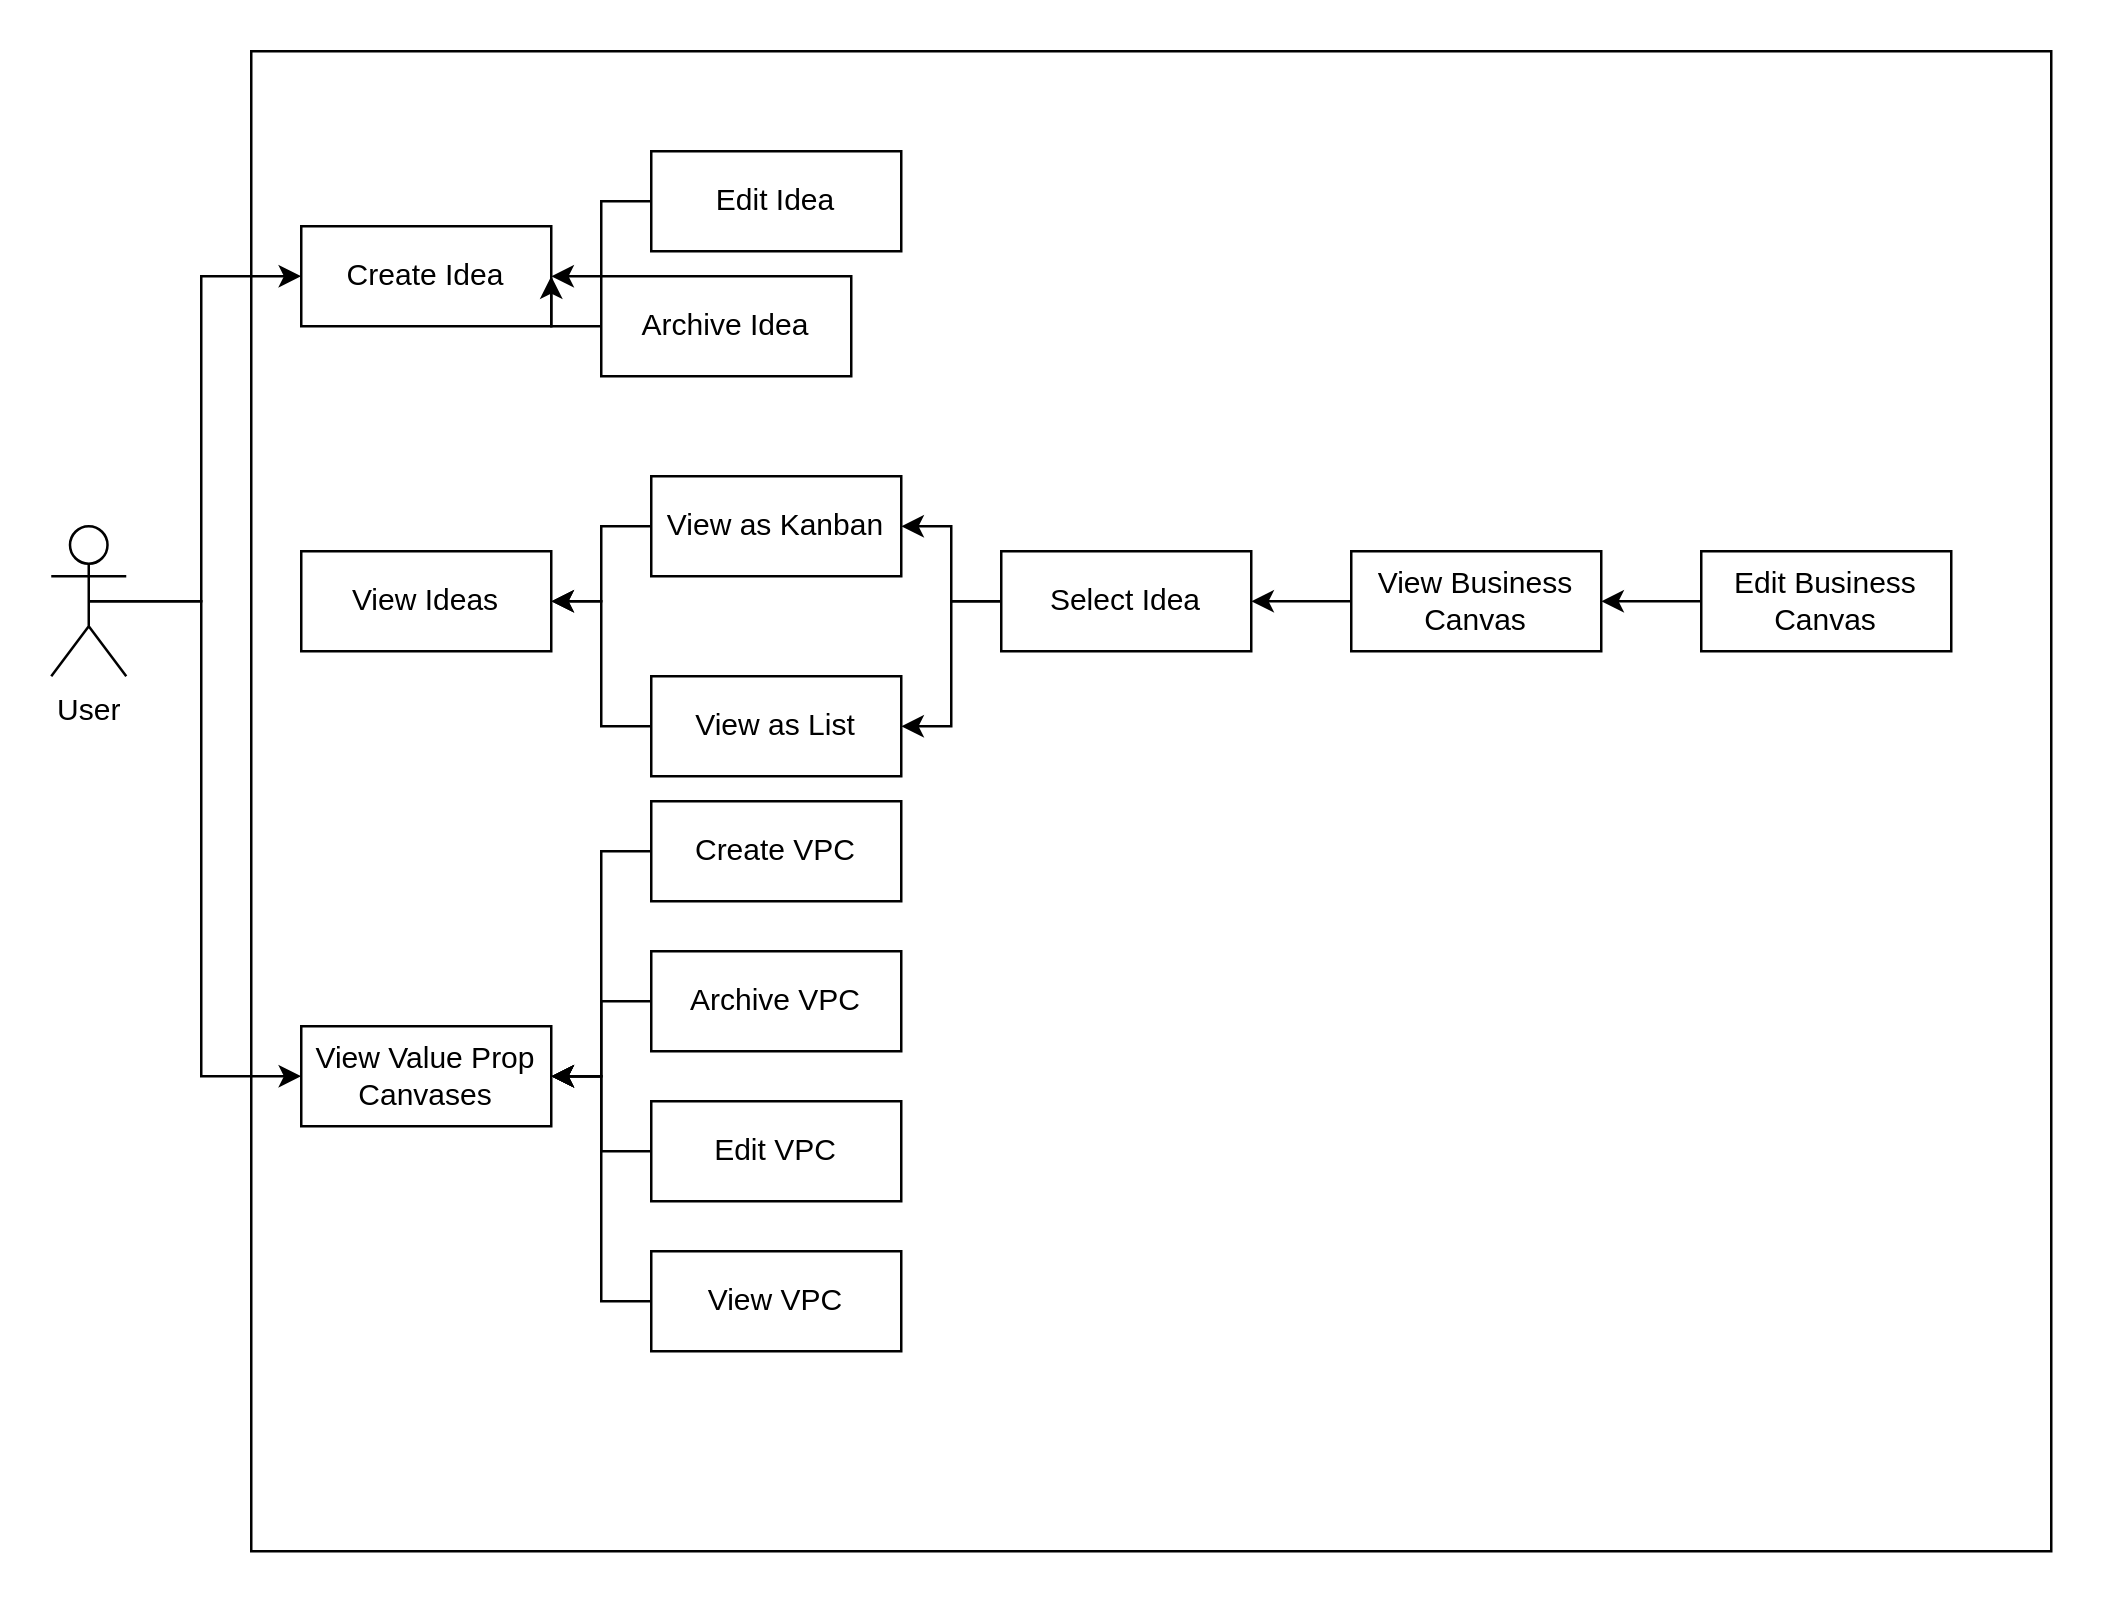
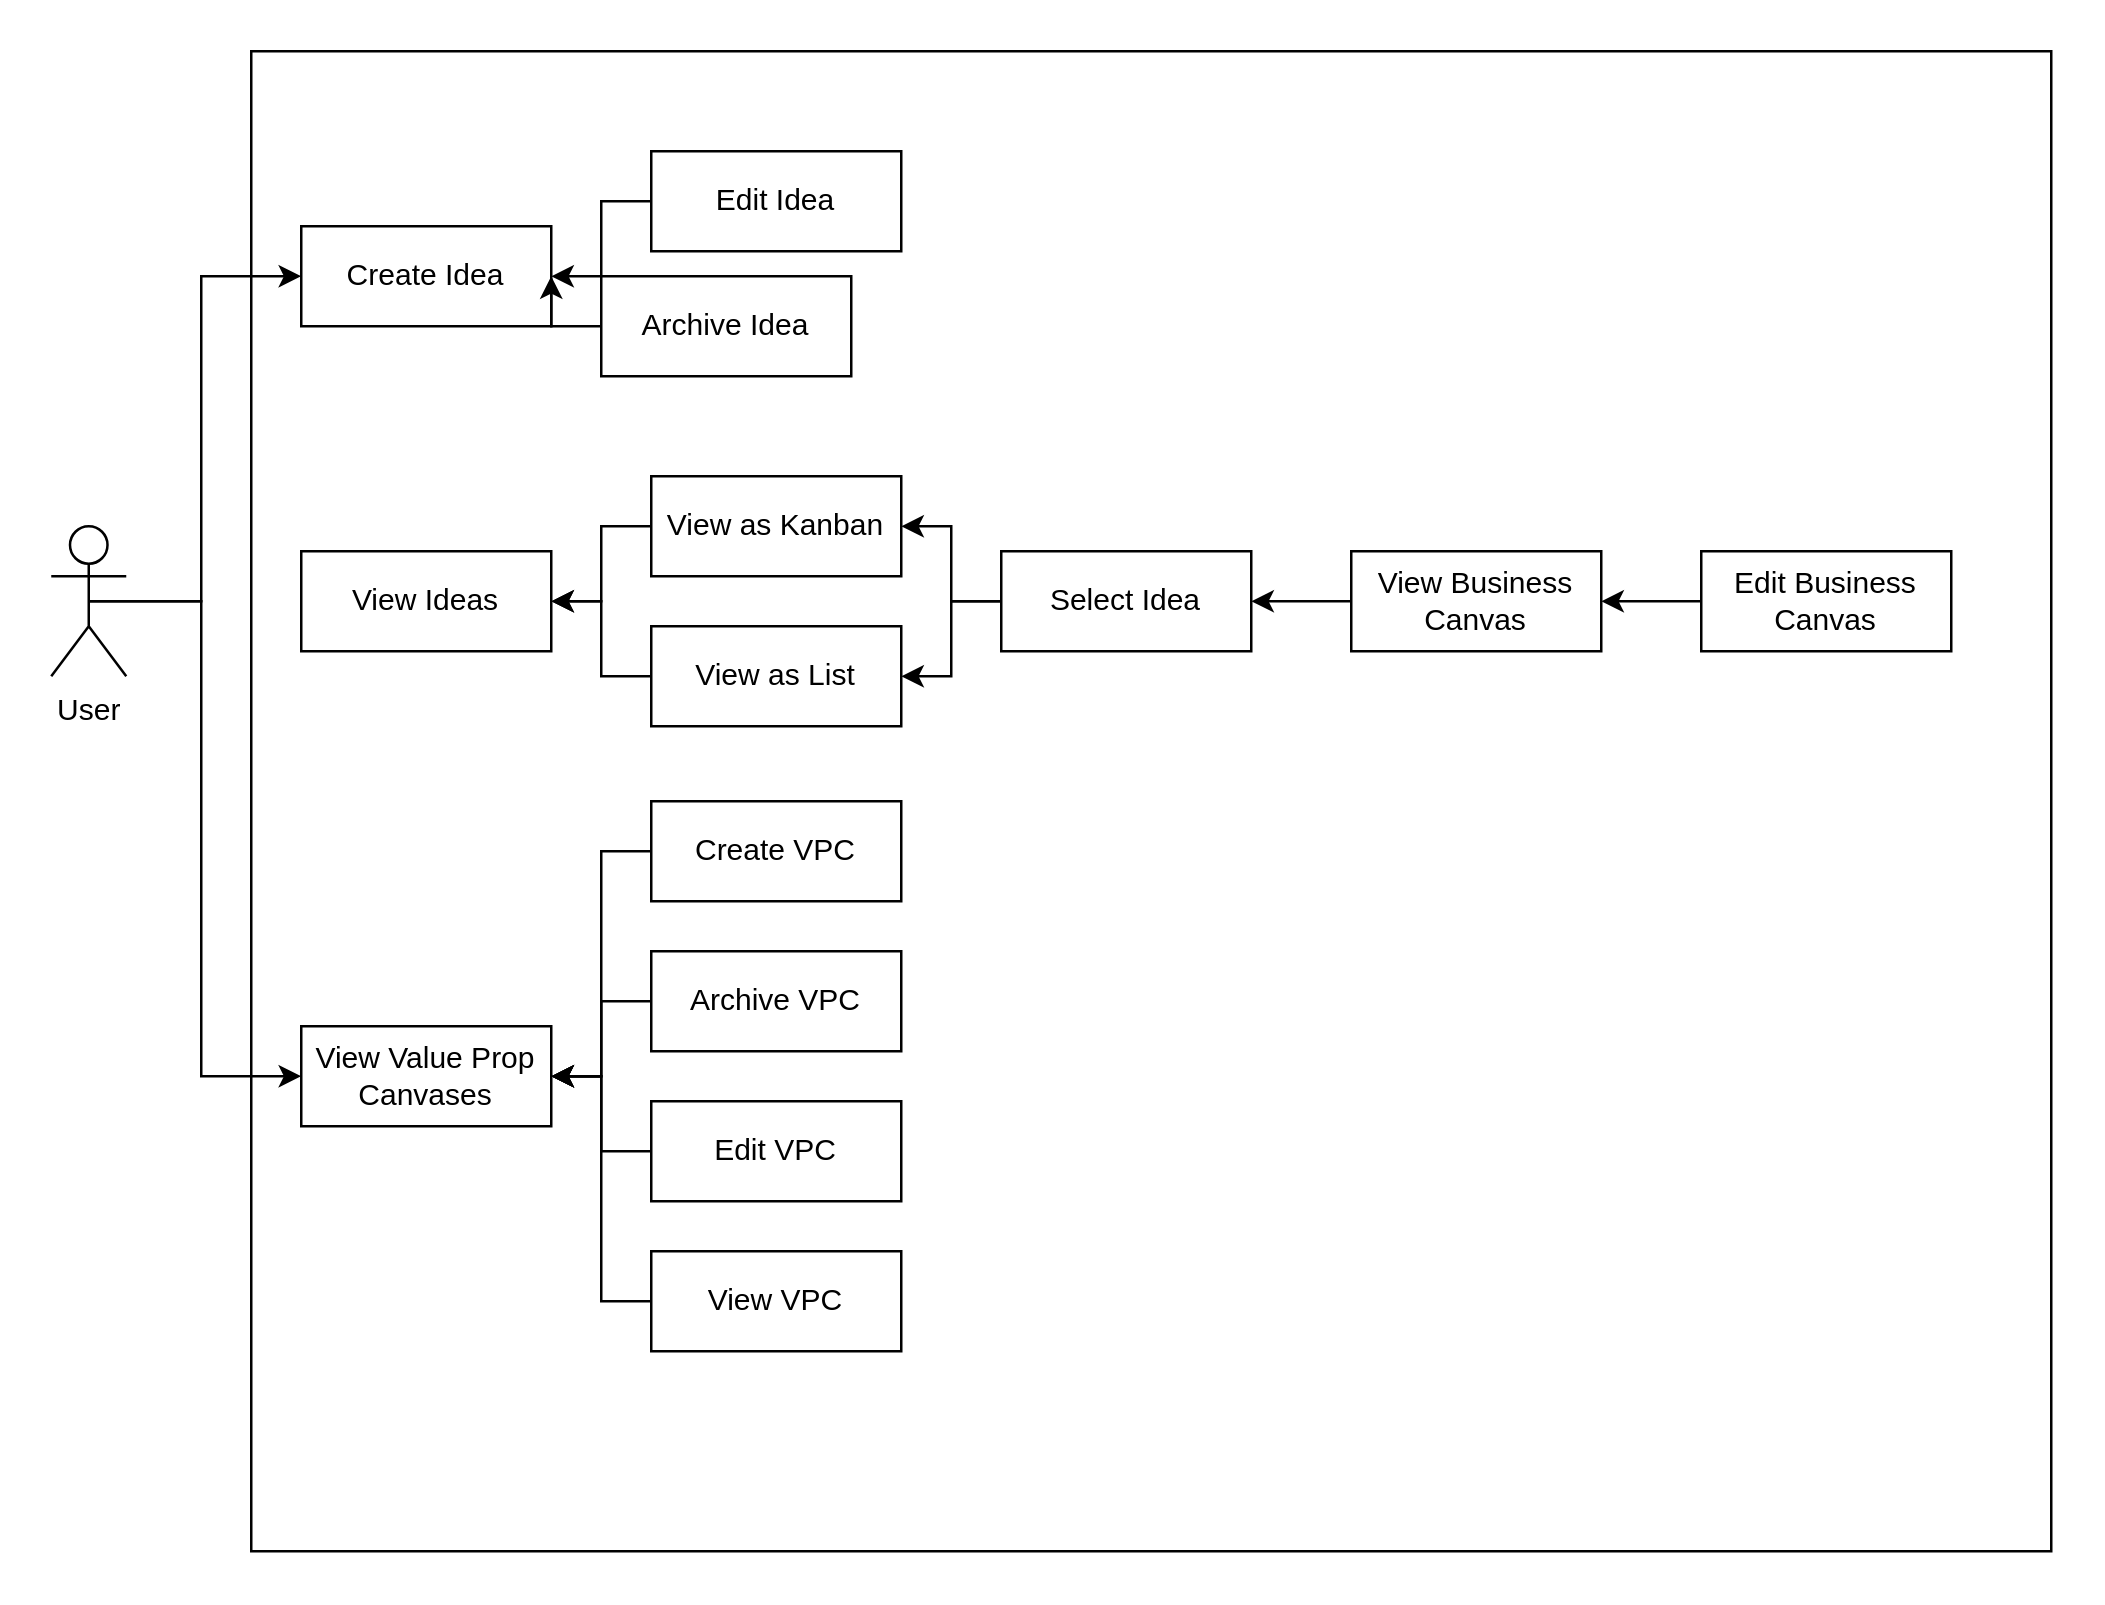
(776, 726) -> (776, 676)
